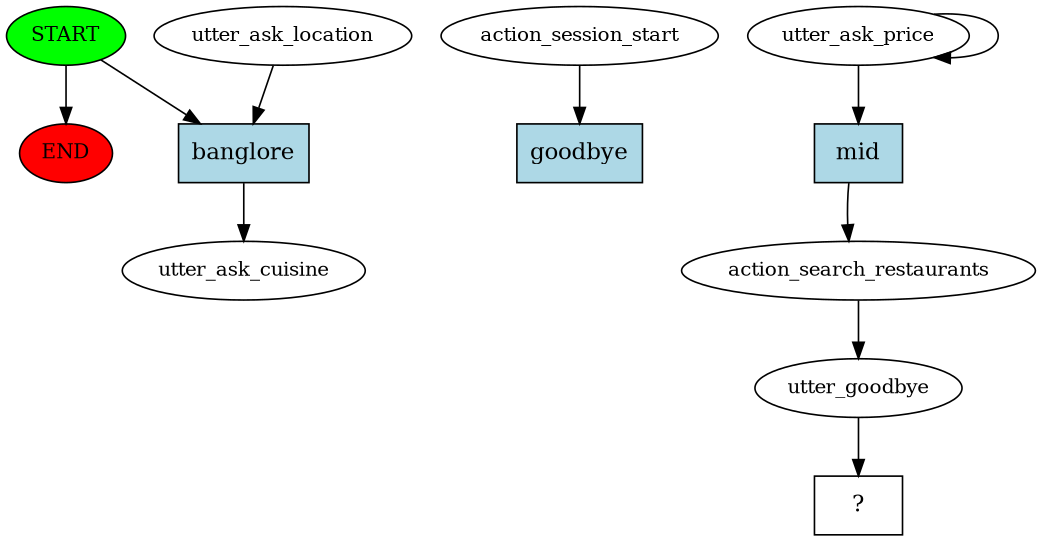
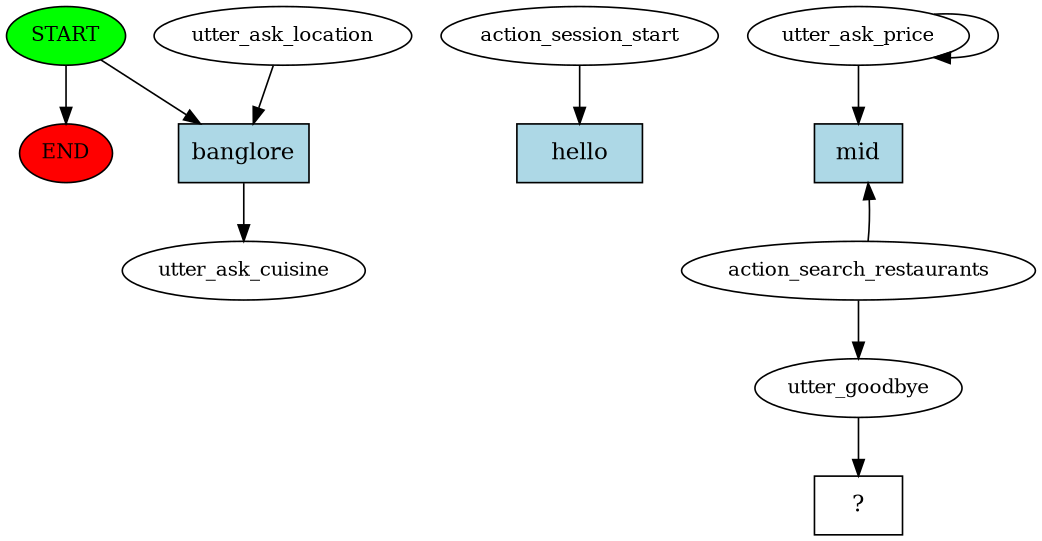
(580, 153) -> (580, 153)
(848, 204) -> (869, 220)
